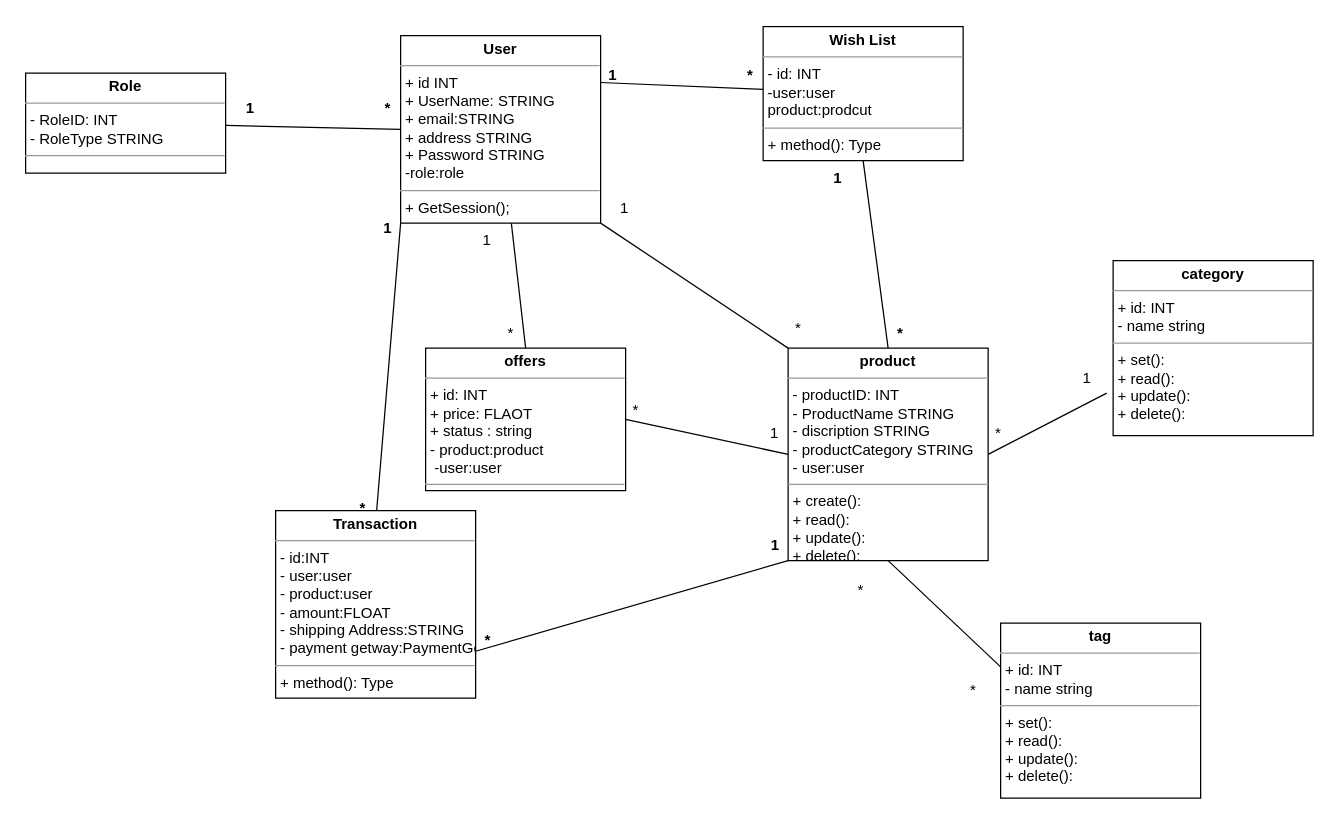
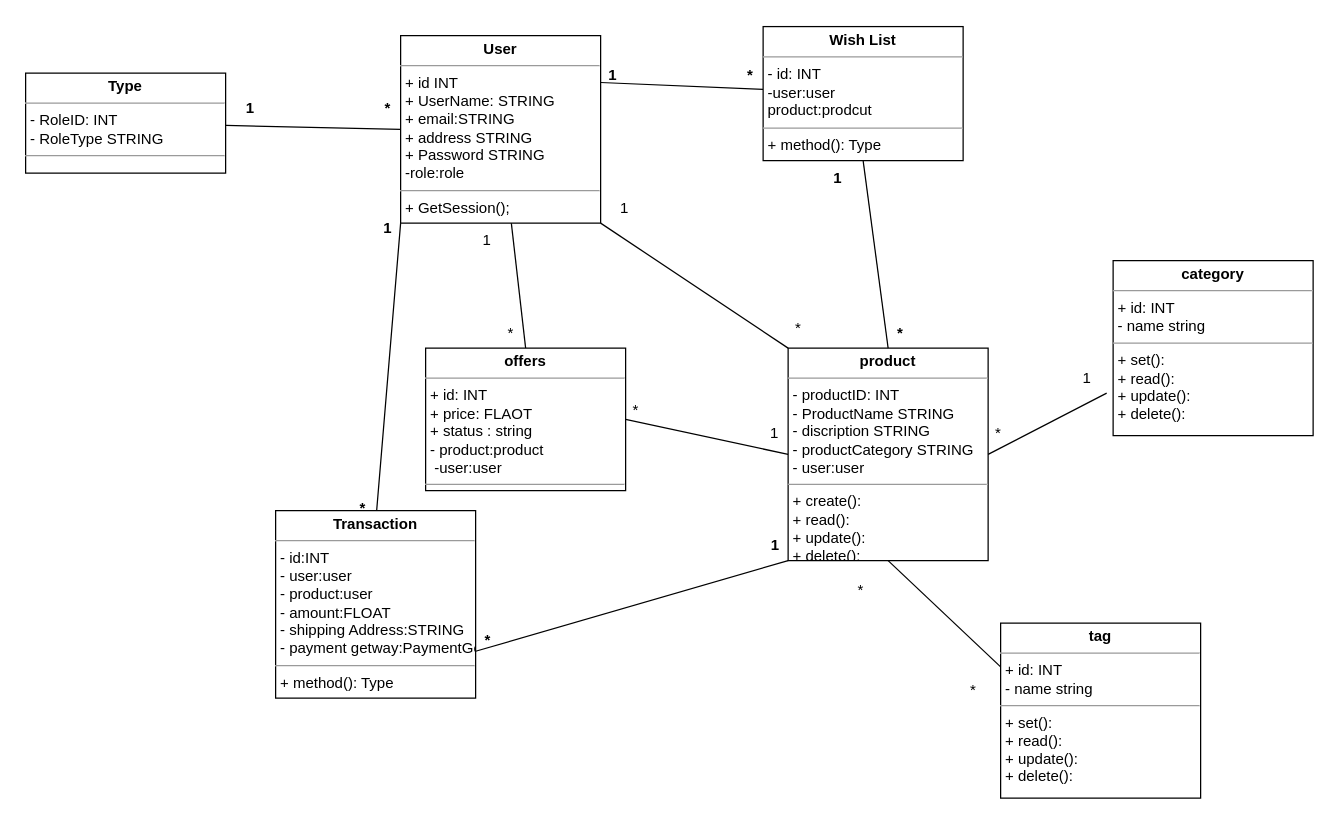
(91, 100) -> (91, 100)
